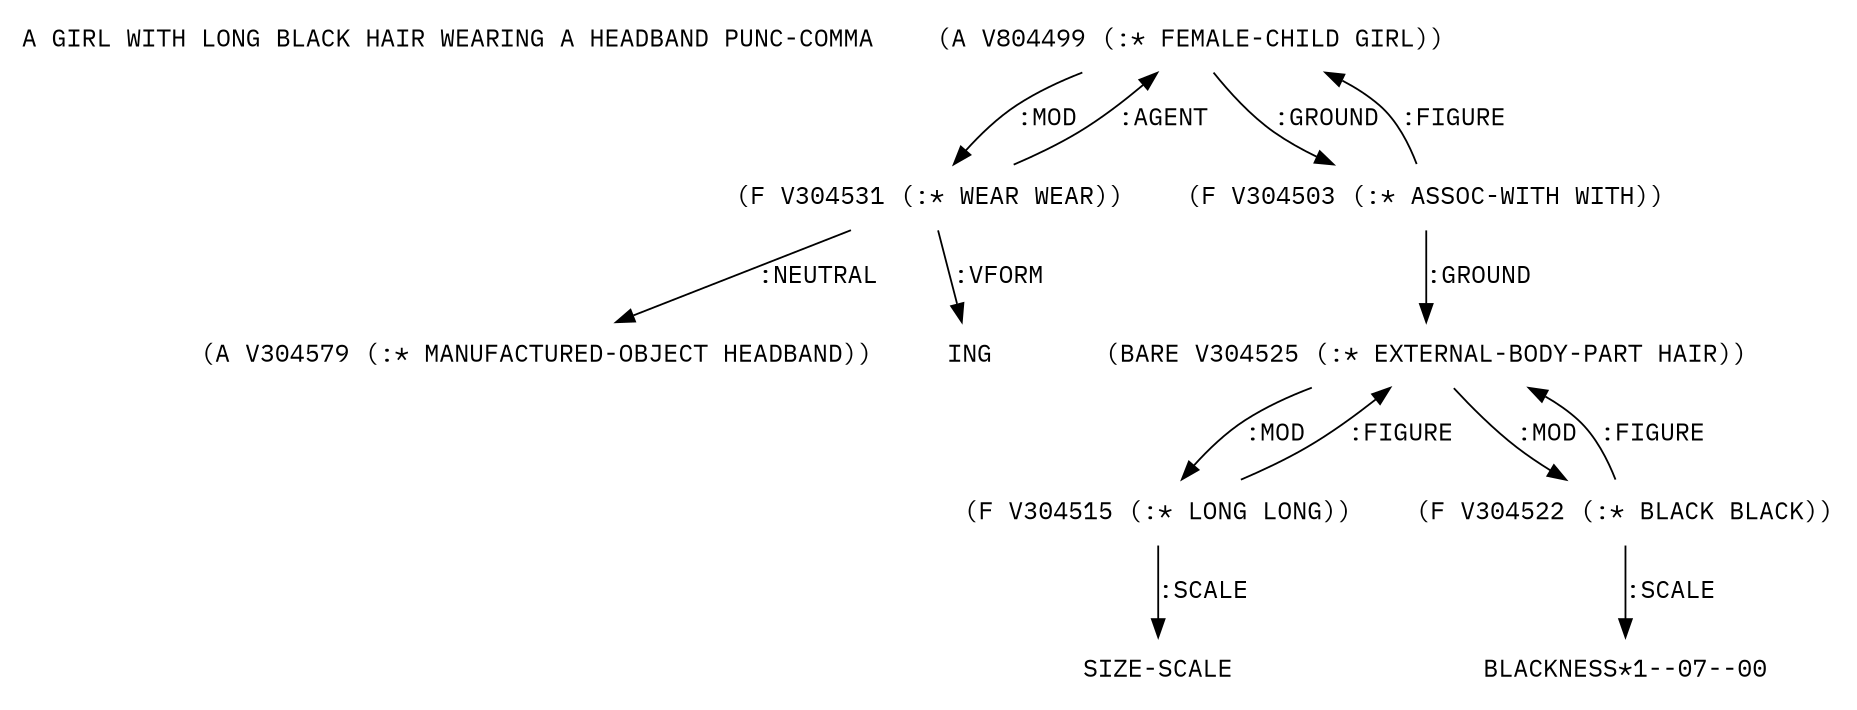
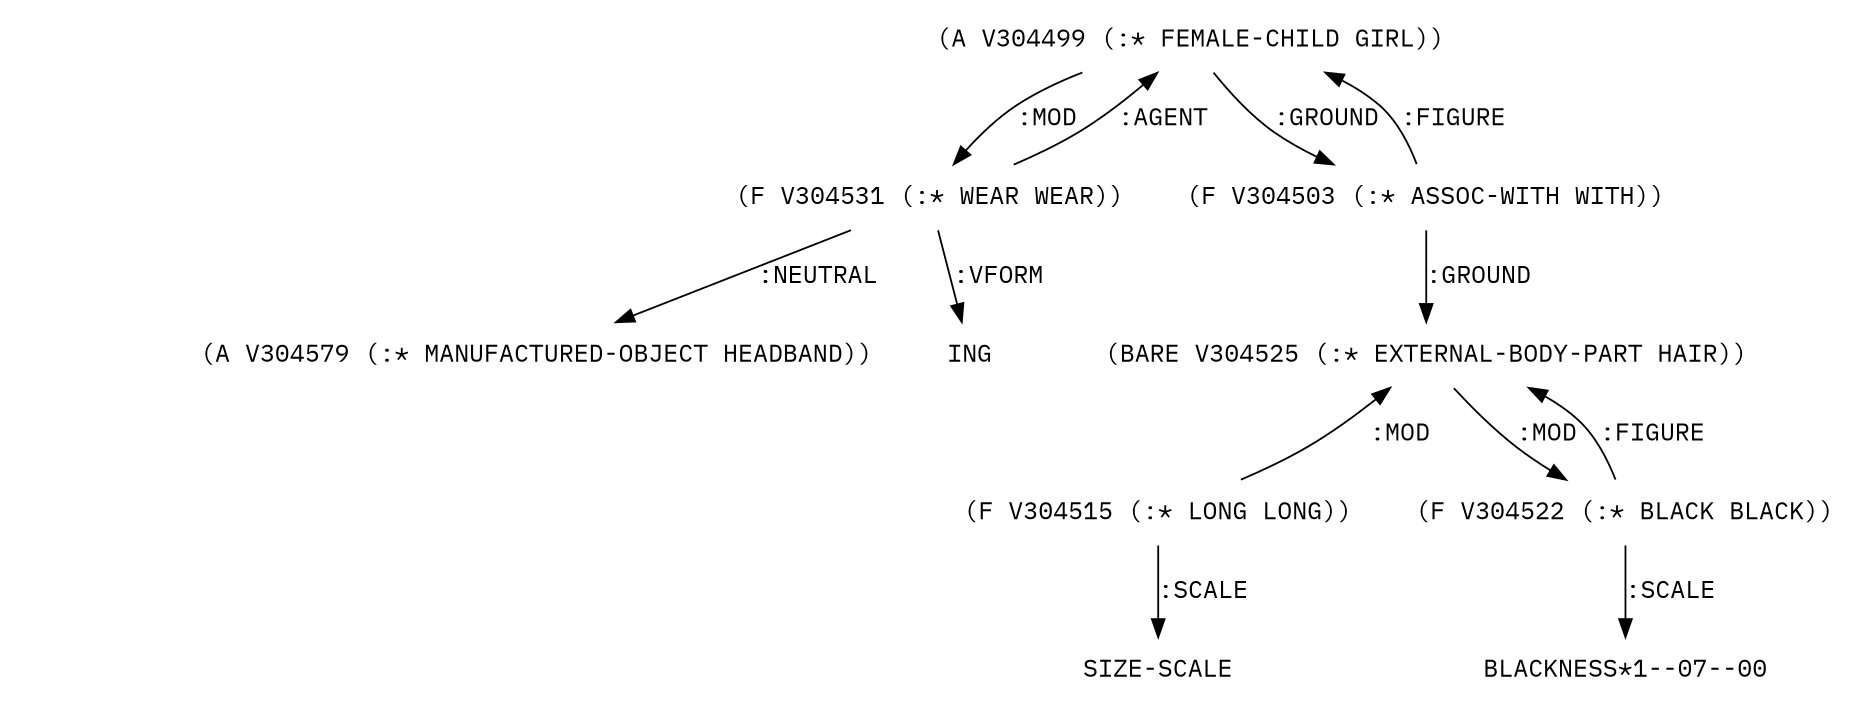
(448, 40) -> none
(1191, 40) -> (1191, 40)
(1247, 419) -> none
(1401, 434) -> (1401, 434)
